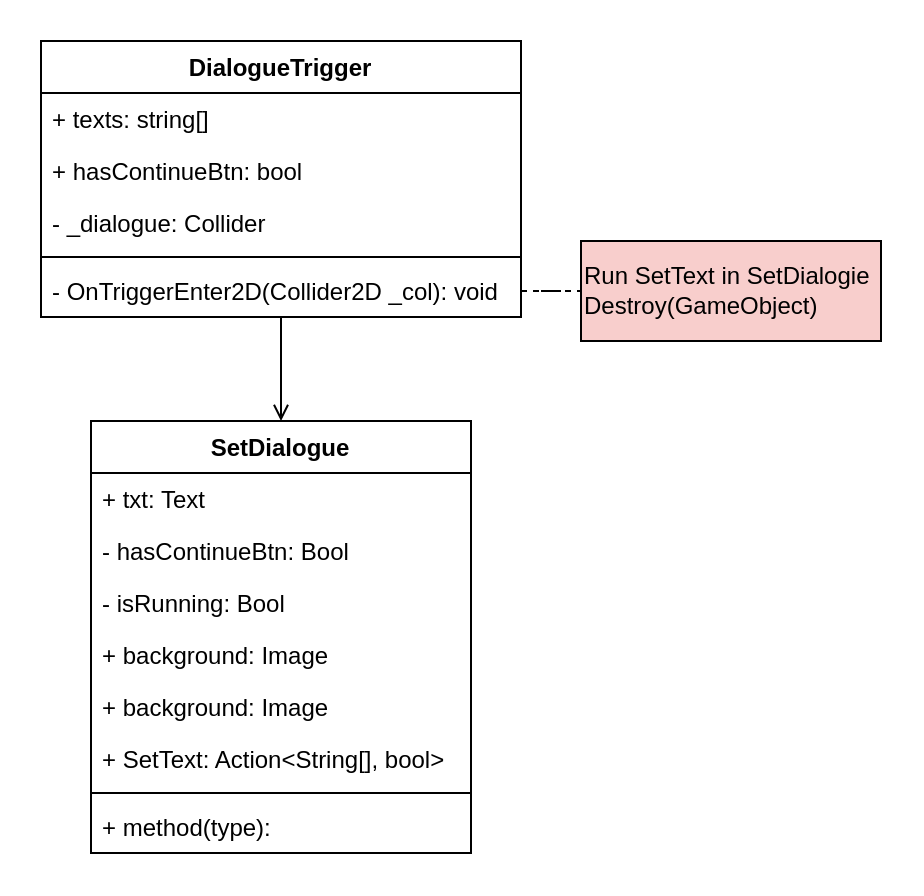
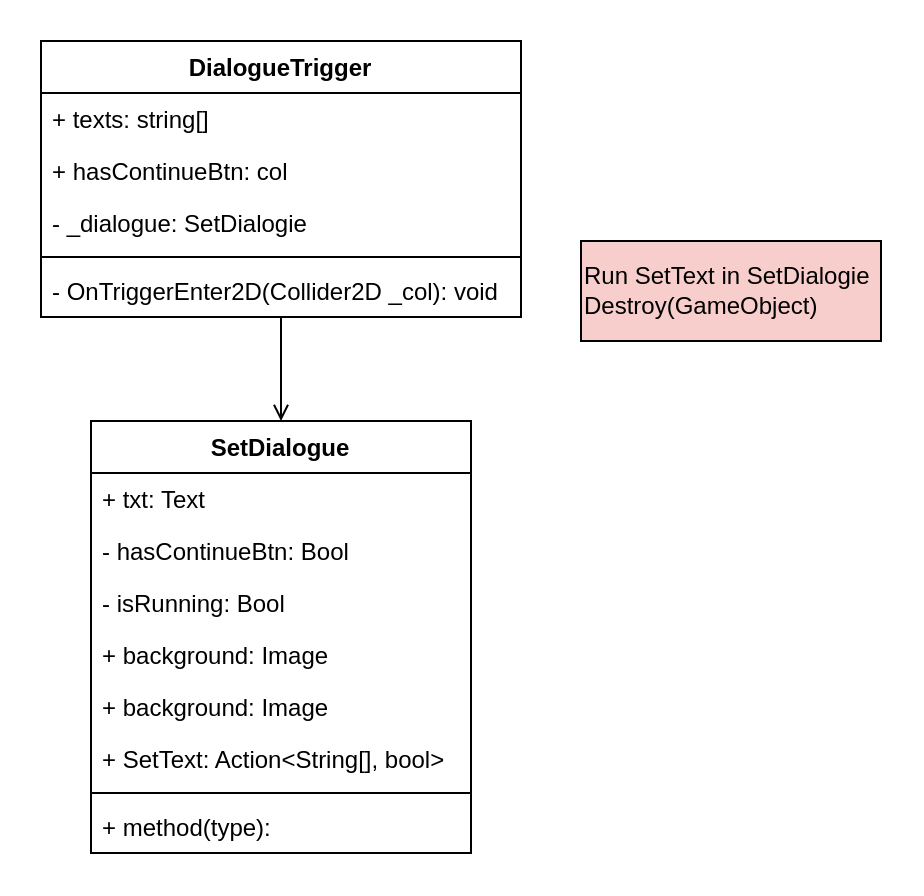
(184, 172) -> (178, 172)
(168, 224) -> (188, 224)
(550, 291) -> none
